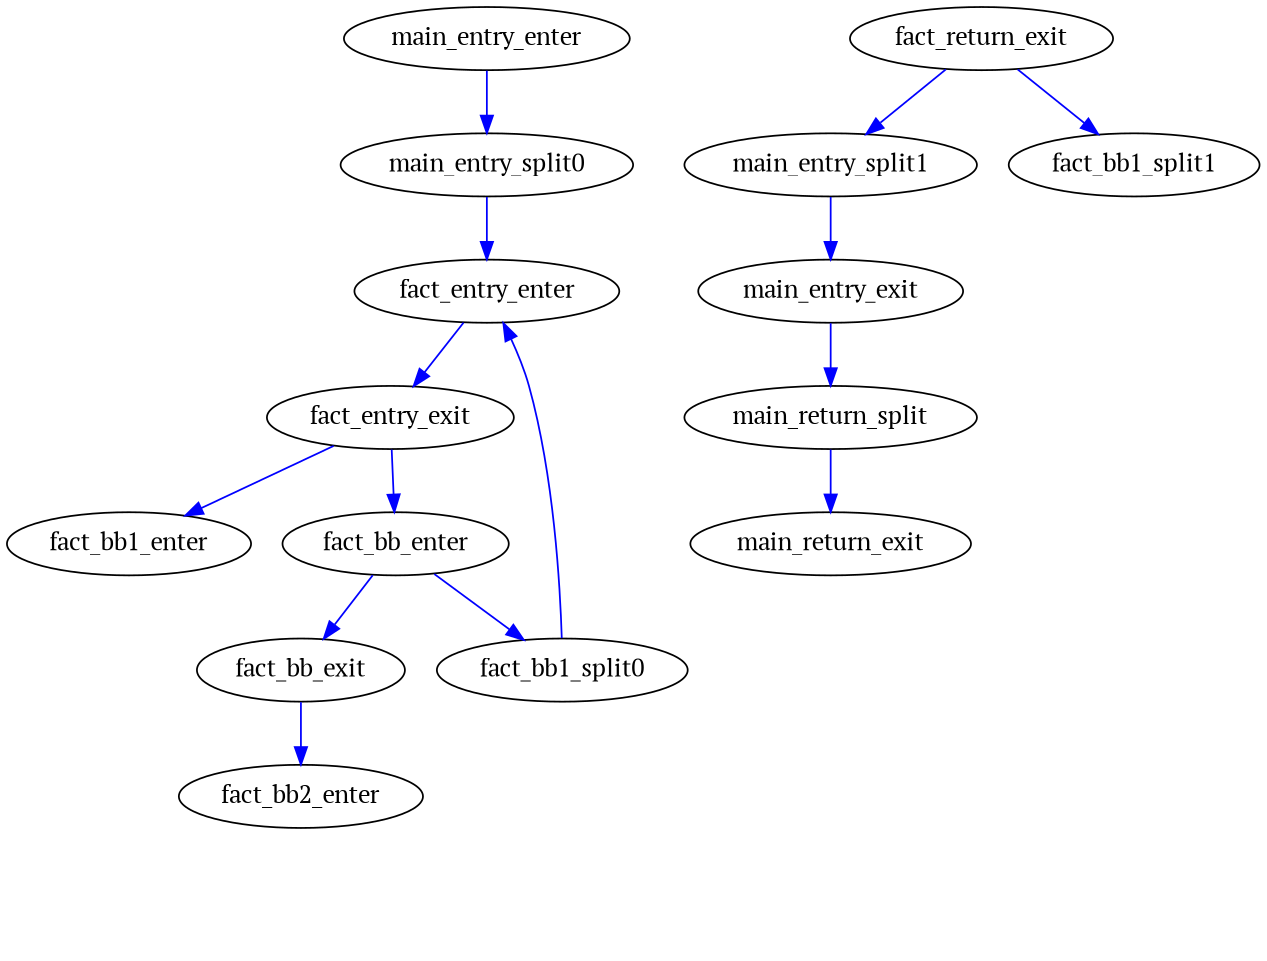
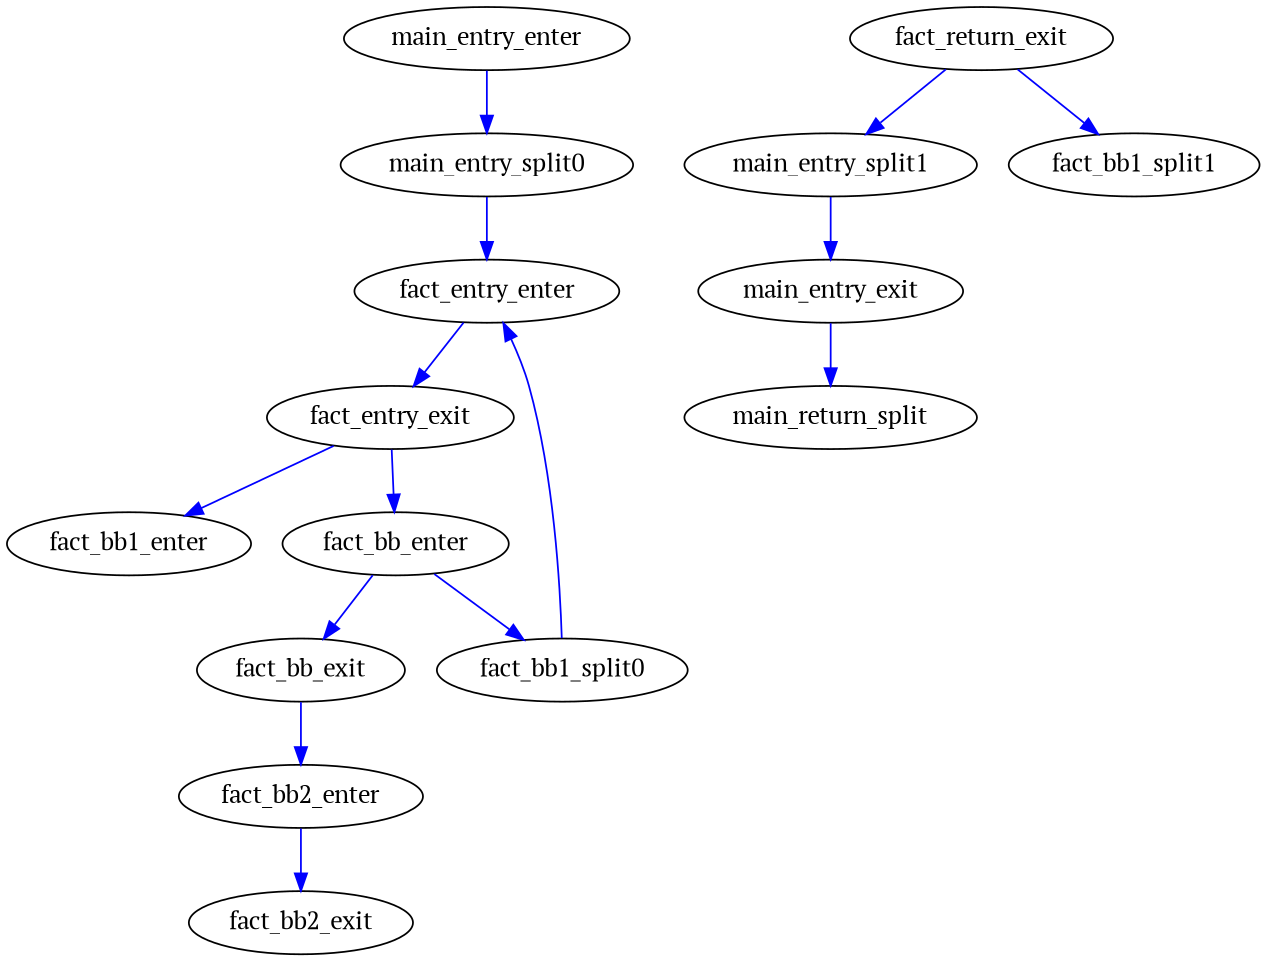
(831, 544) -> none
none -> (301, 923)
